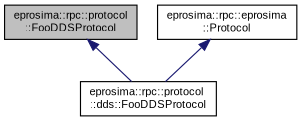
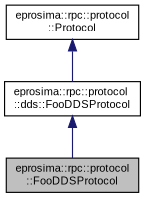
(227, 22) -> (72, 22)
(114, 65) -> (72, 143)
